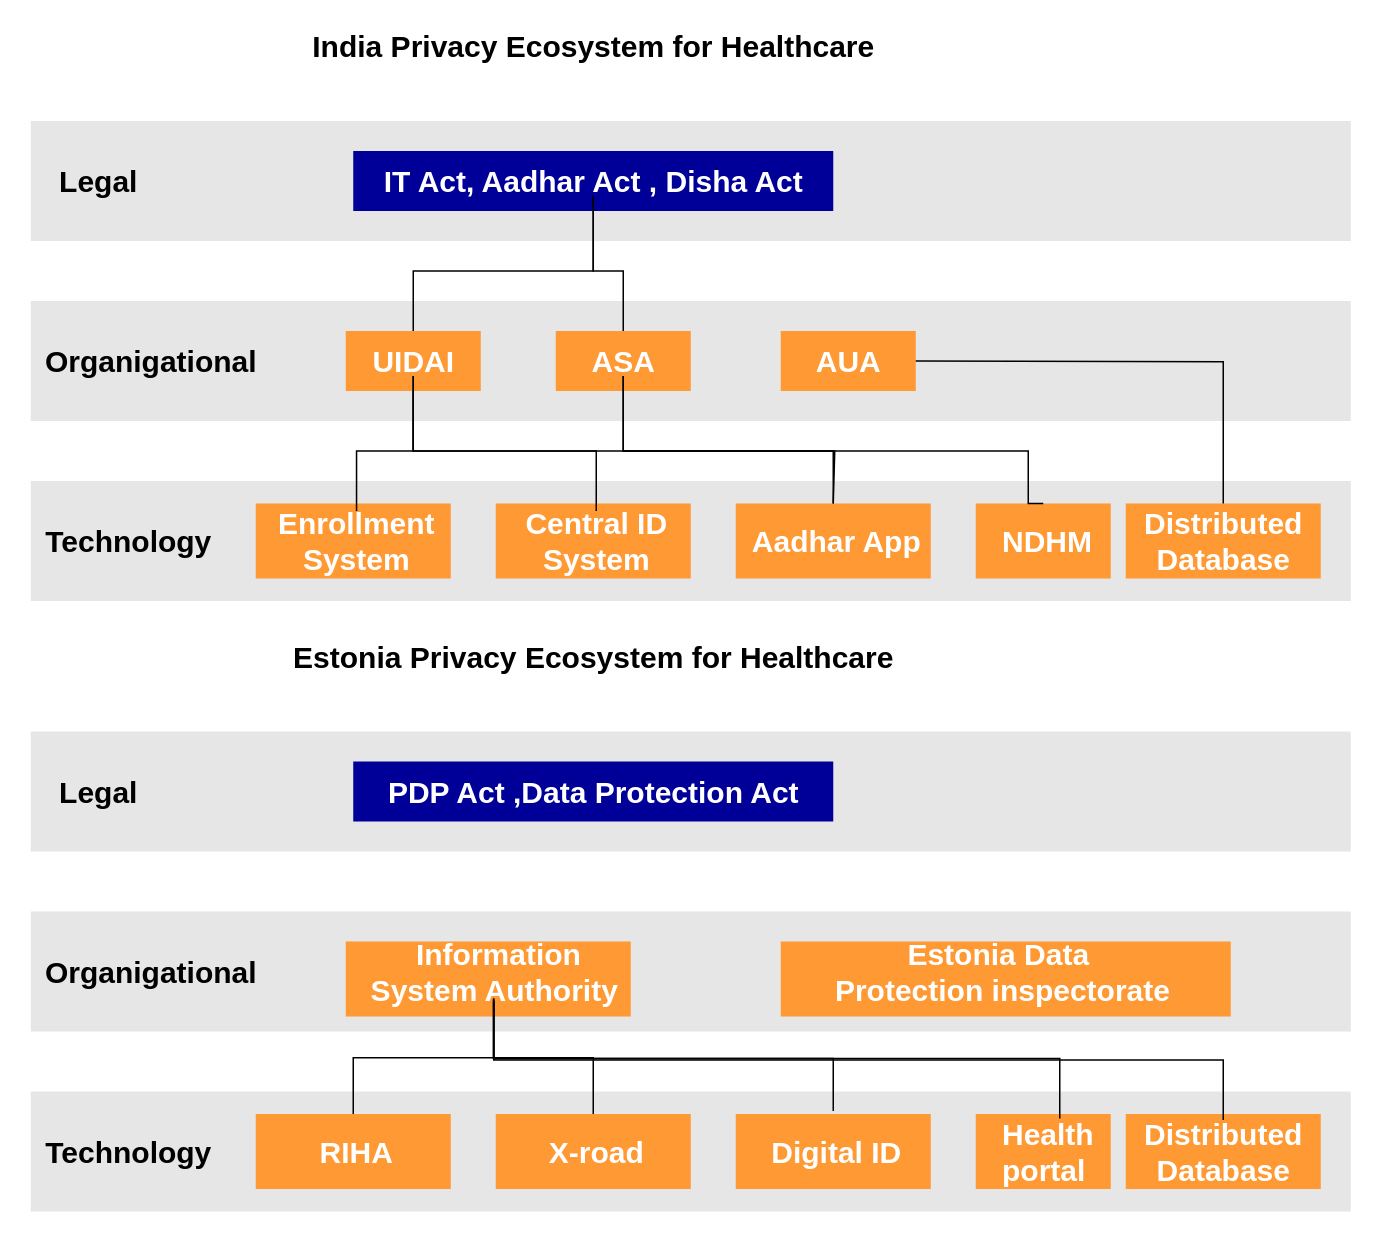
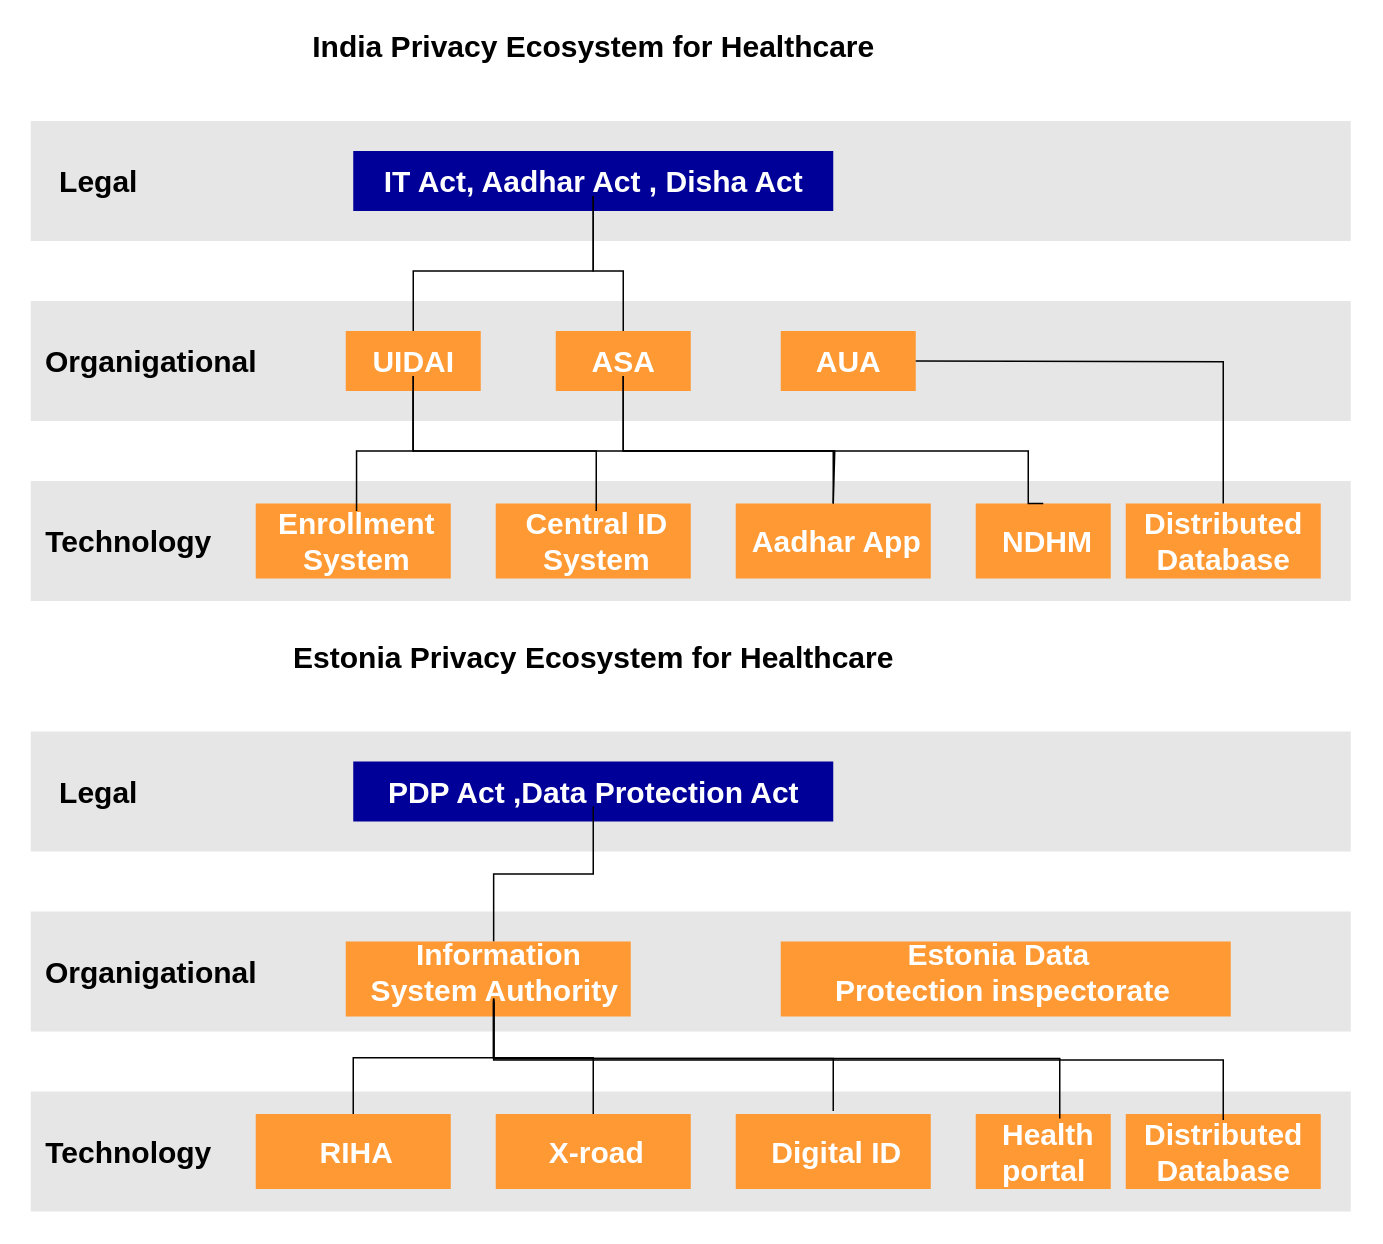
none -> (544, 874)
